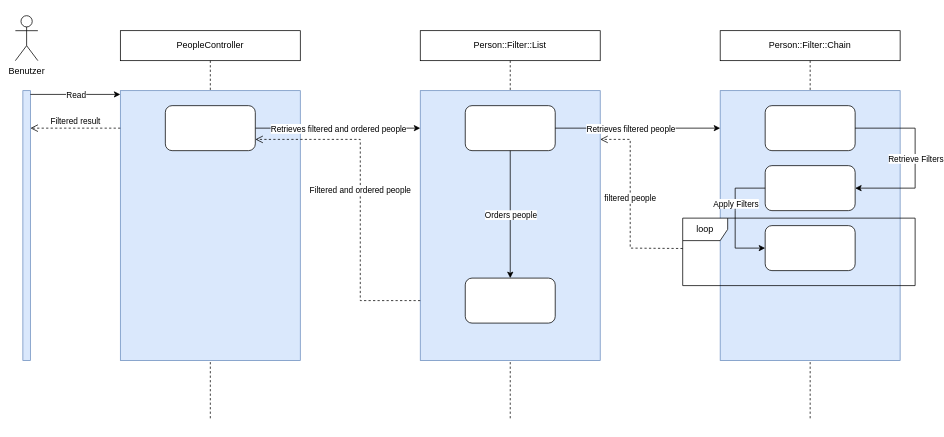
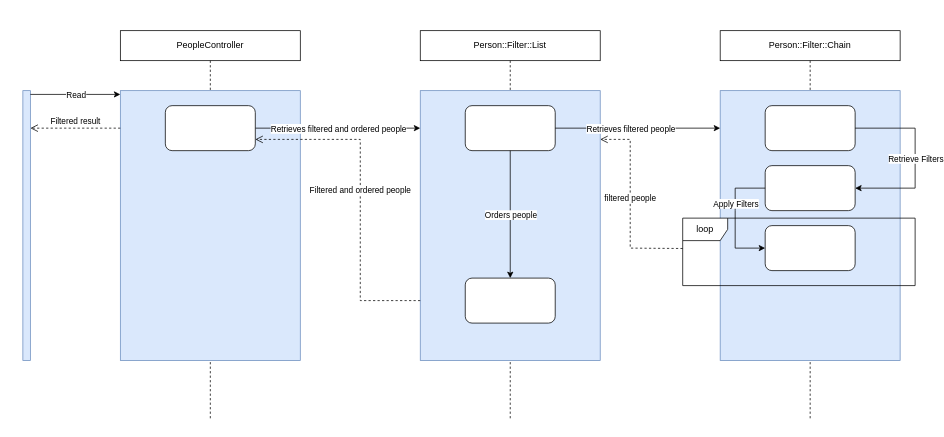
(27, 38) -> none
